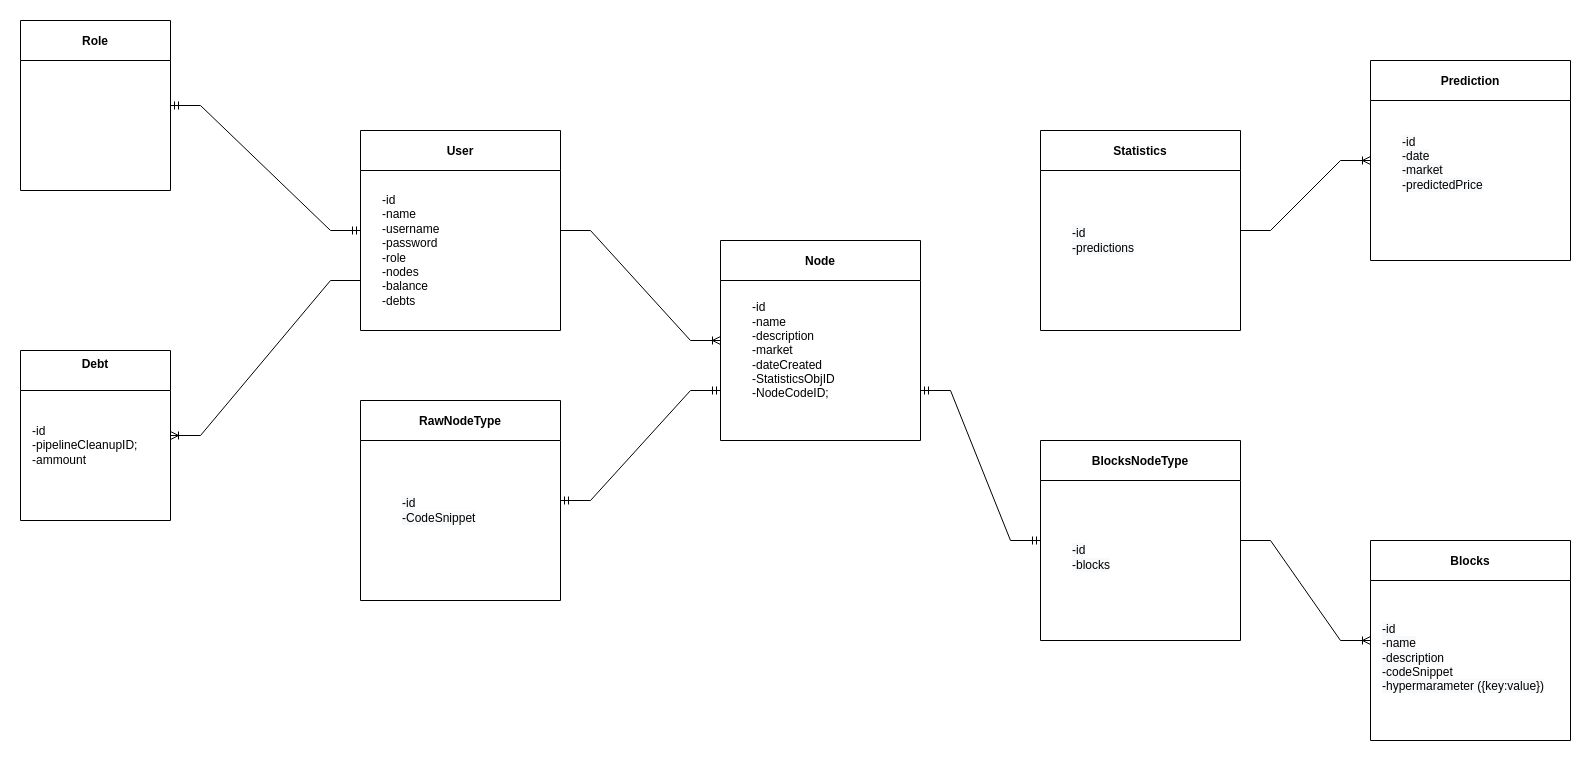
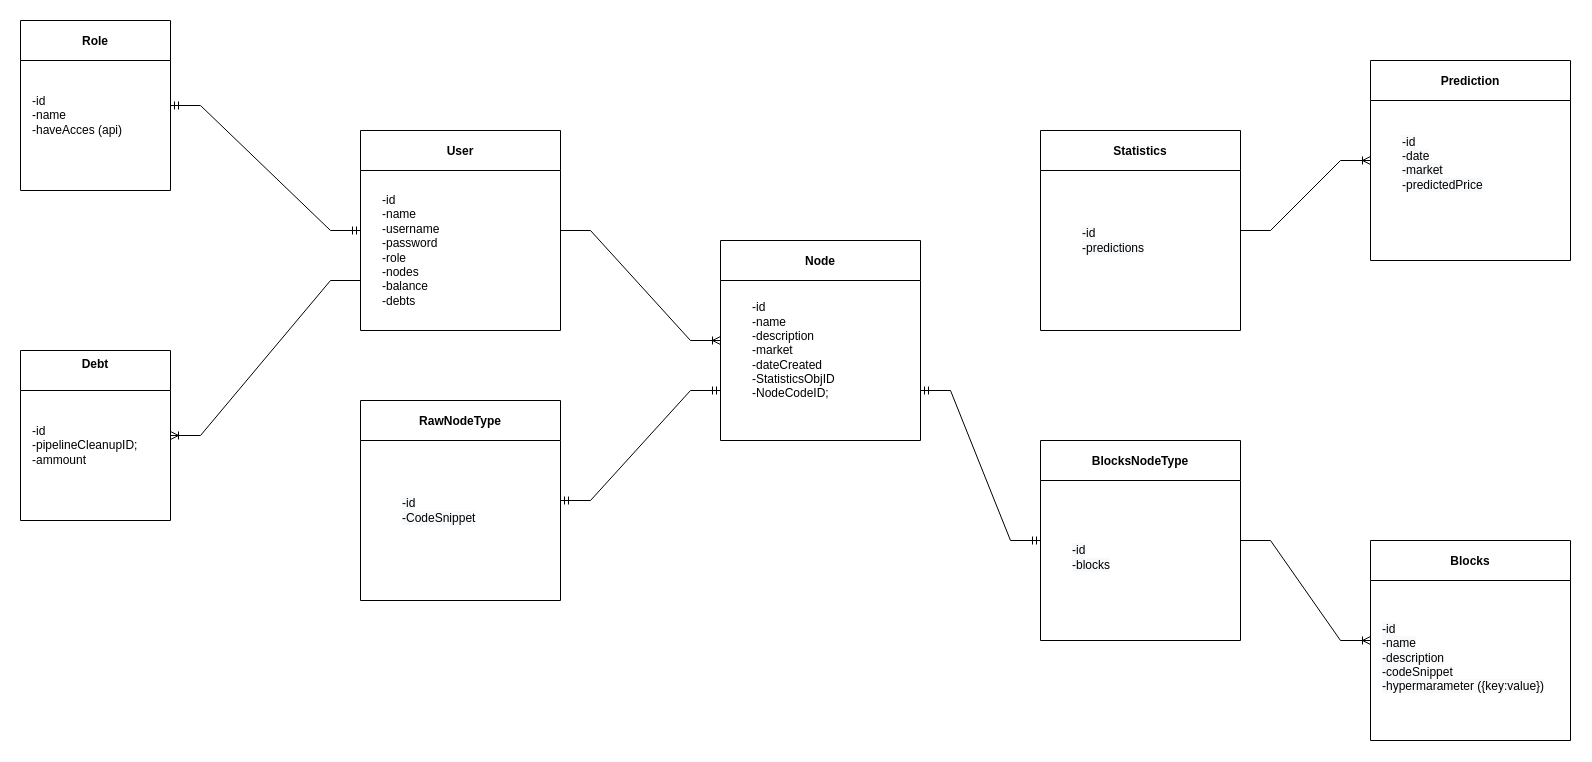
none -> (81, 116)
(1141, 241) -> (1151, 241)
